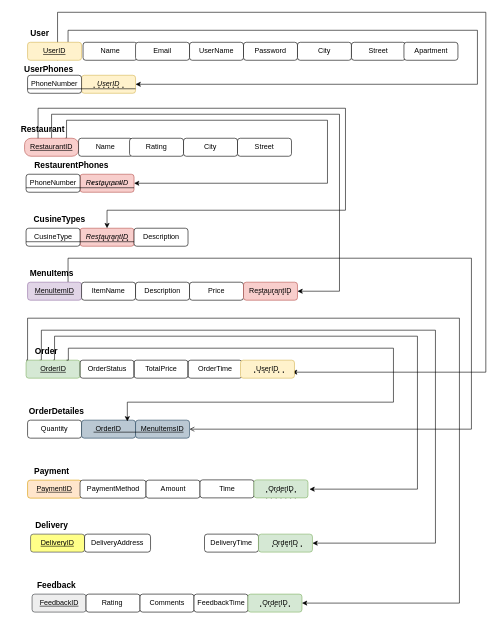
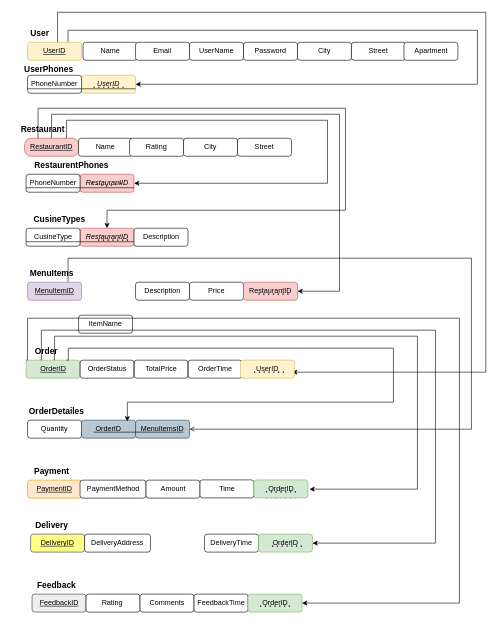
(108, 291) -> (105, 324)
